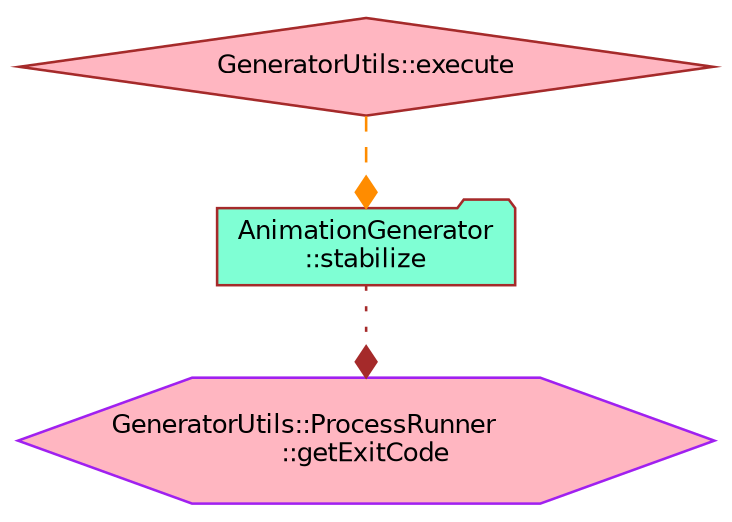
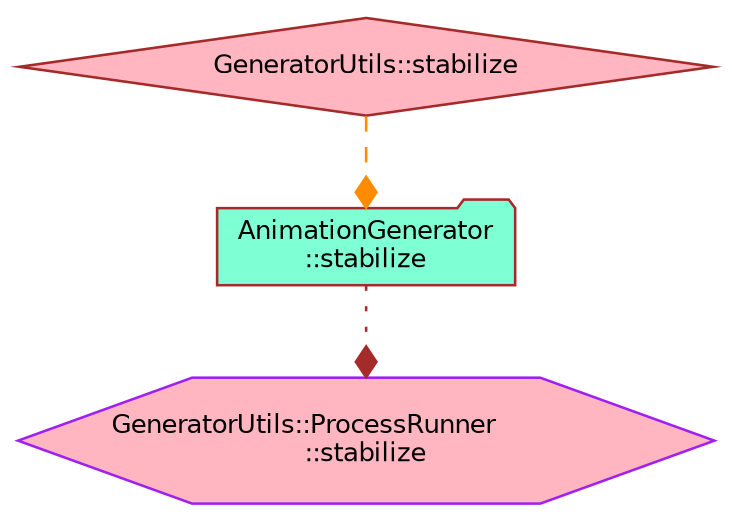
(366, 67) -> (366, 67)
(366, 441) -> (366, 441)
